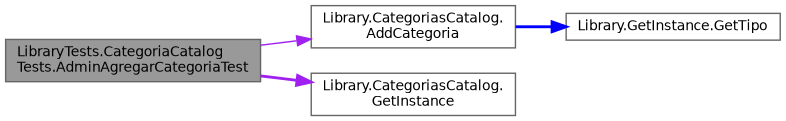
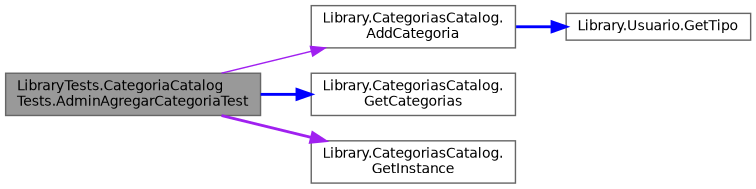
(673, 27) -> (658, 27)
none -> (413, 94)
